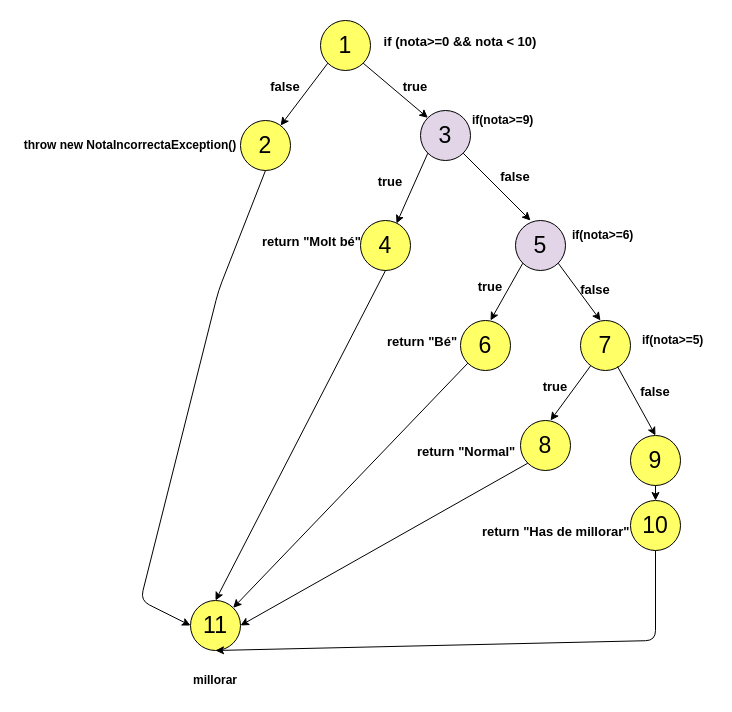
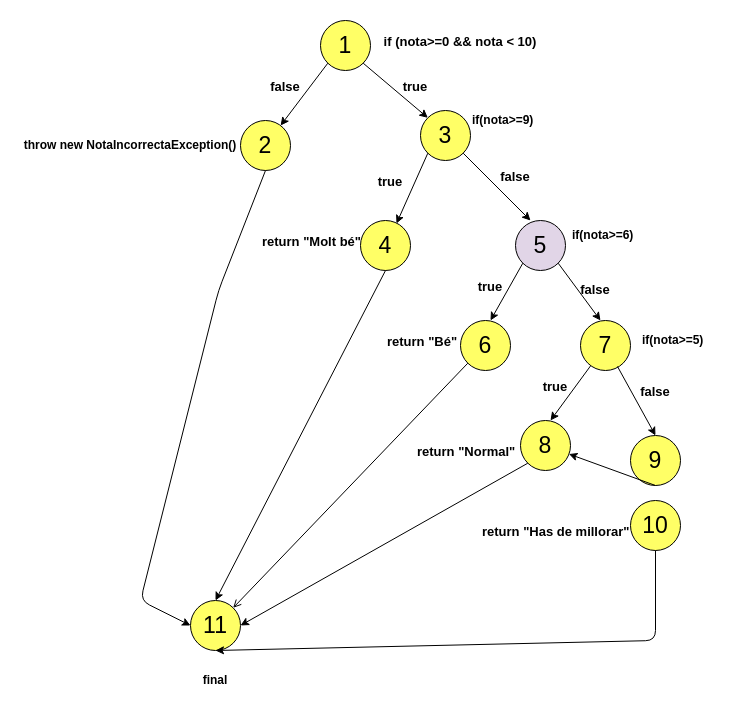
(446, 136) -> (446, 136)
(656, 490) -> (616, 471)
(239, 602) -> (238, 603)
(216, 681) -> (216, 681)
